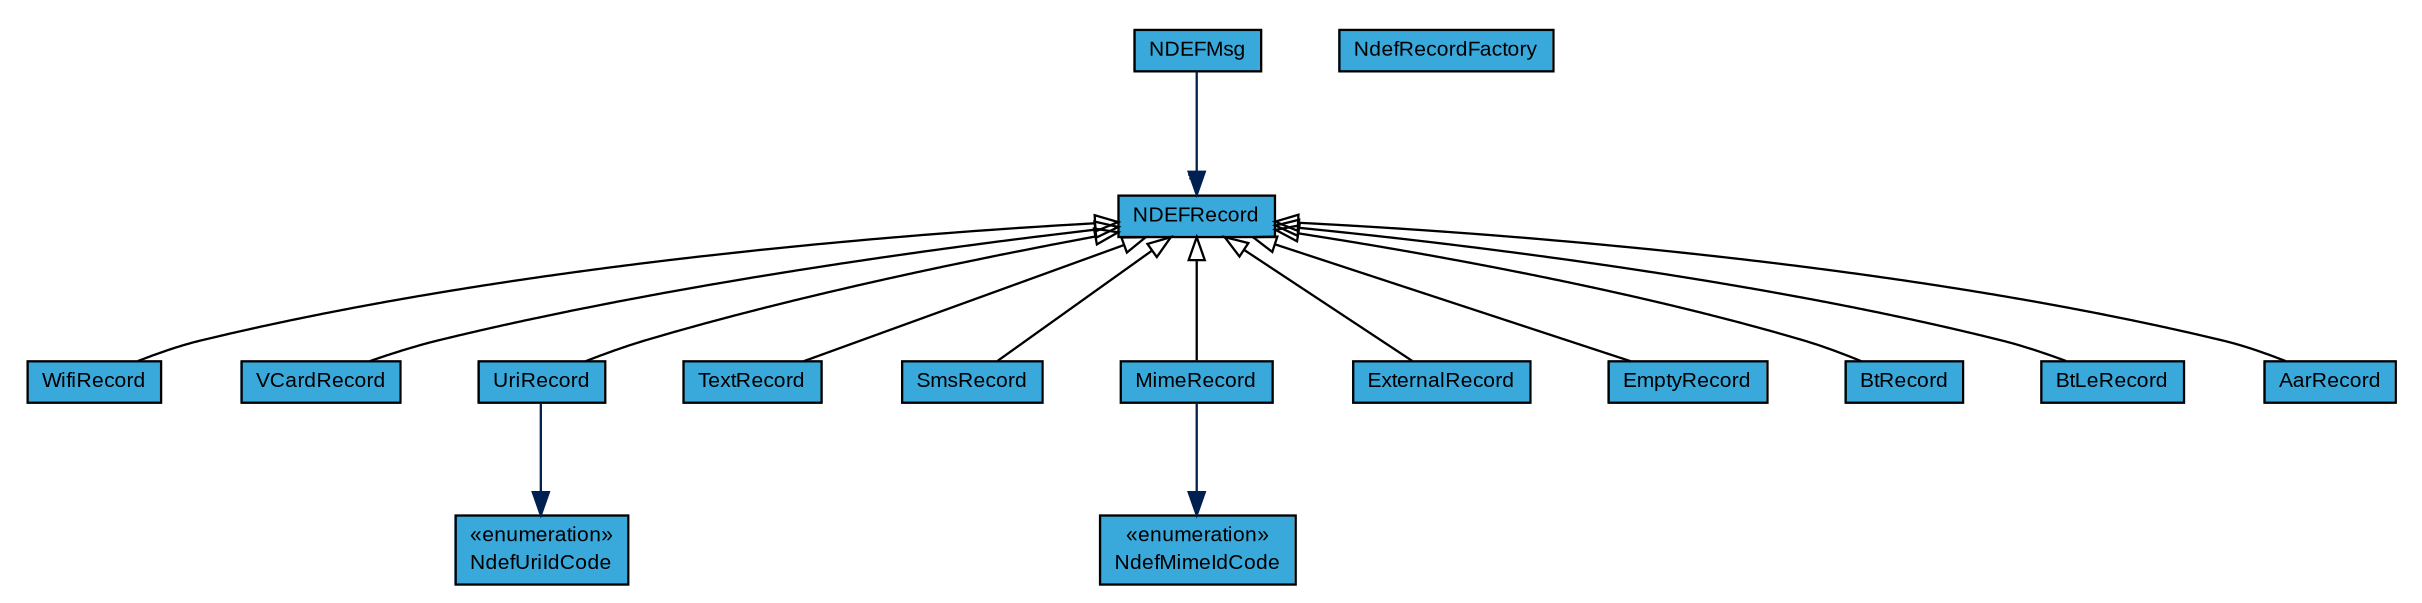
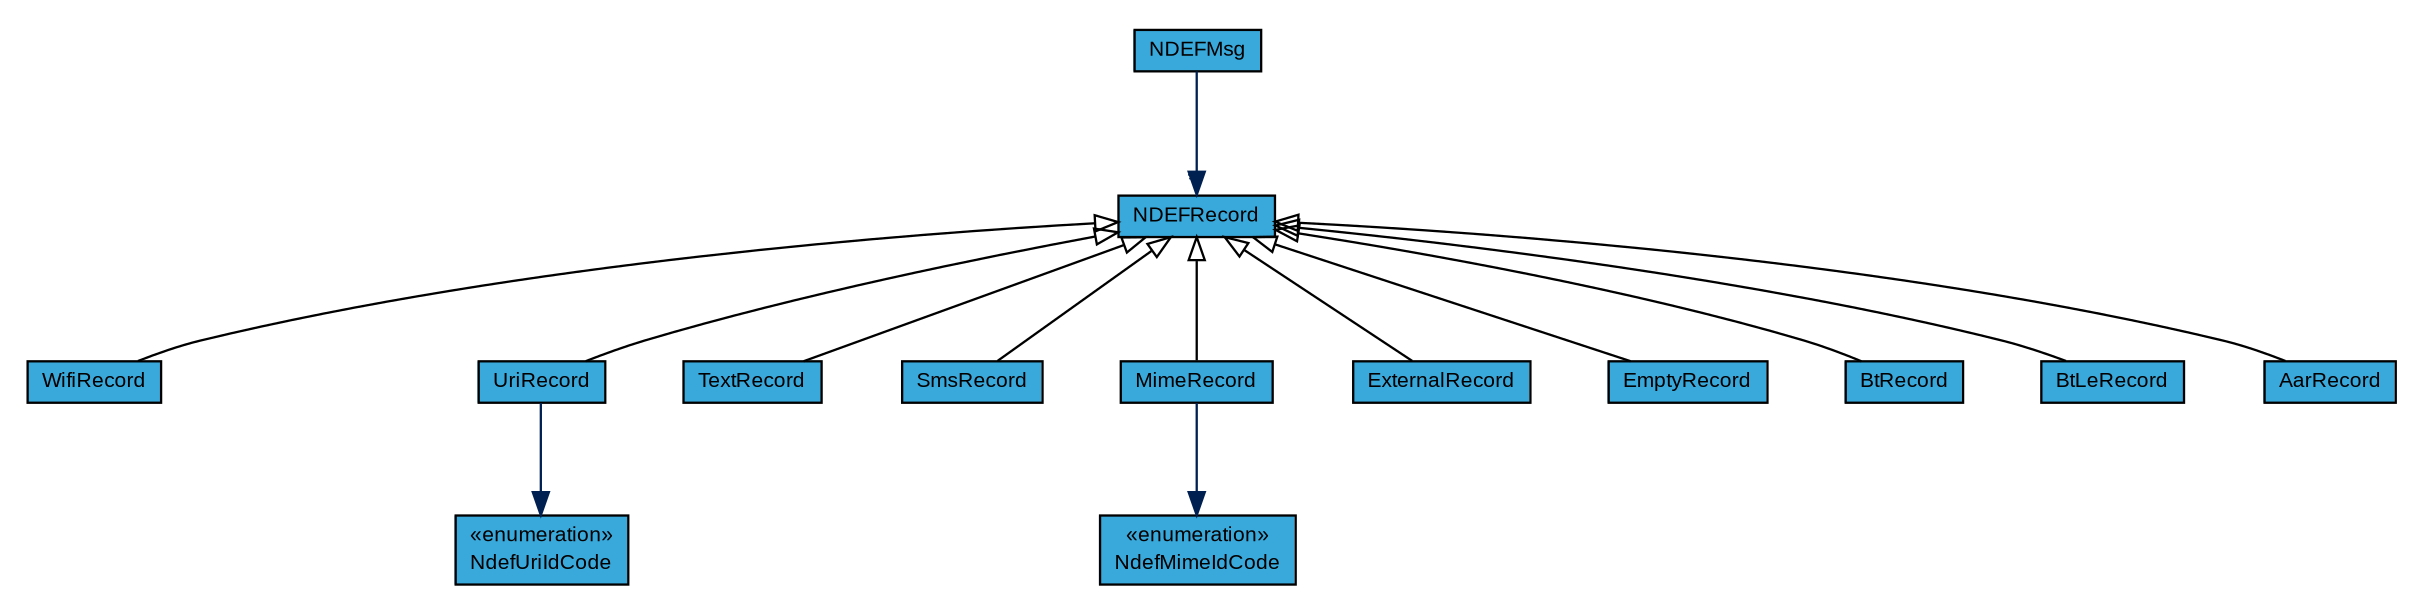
(1445, 51) -> none
(320, 382) -> none
